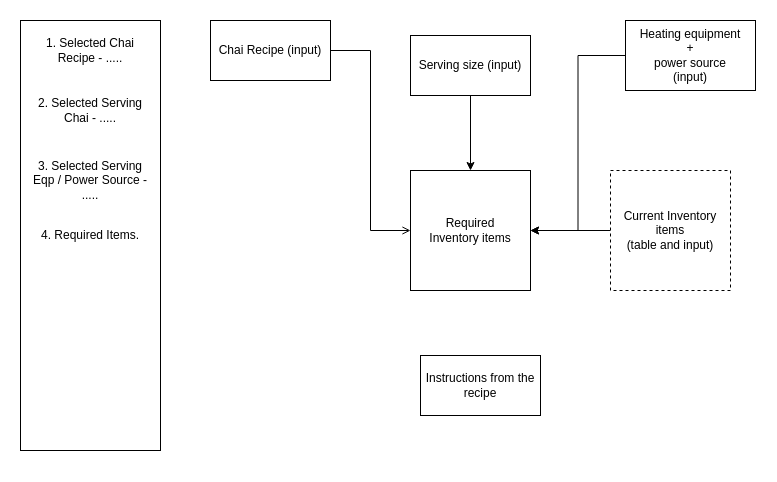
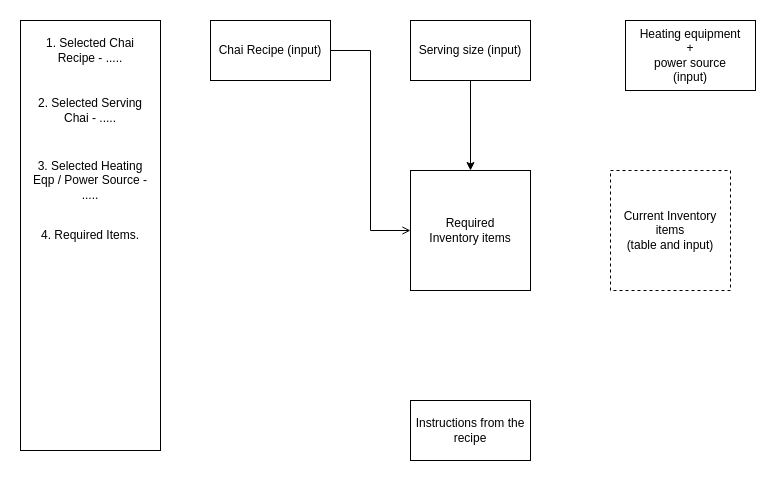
(471, 66) -> (471, 51)
(578, 119) -> none
(91, 181) -> (91, 181)
(595, 231) -> none
(481, 386) -> (471, 431)
